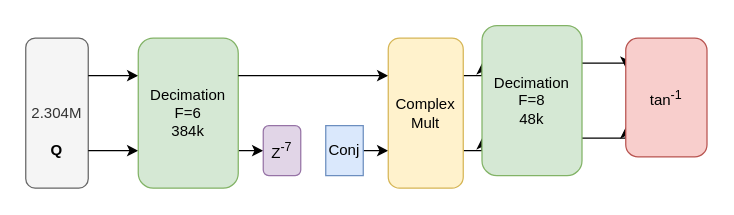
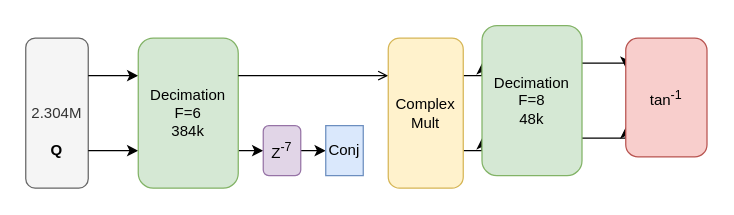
(378, 76) -> (380, 76)
none -> (309, 151)
(371, 151) -> none
